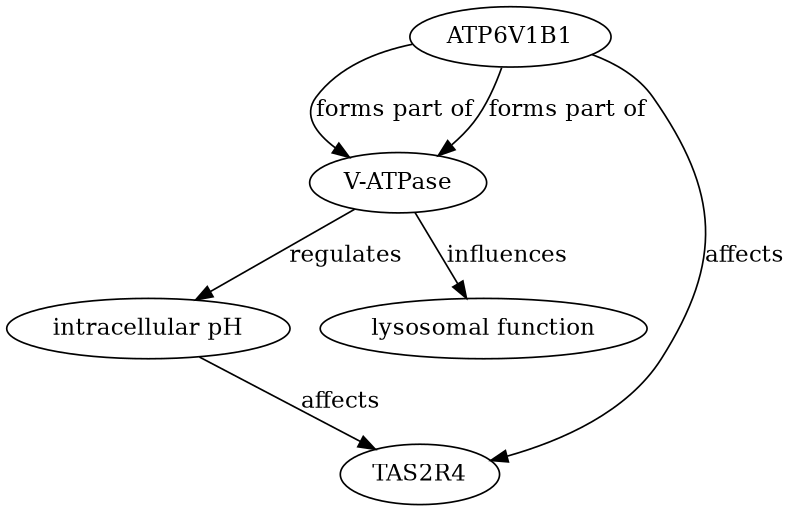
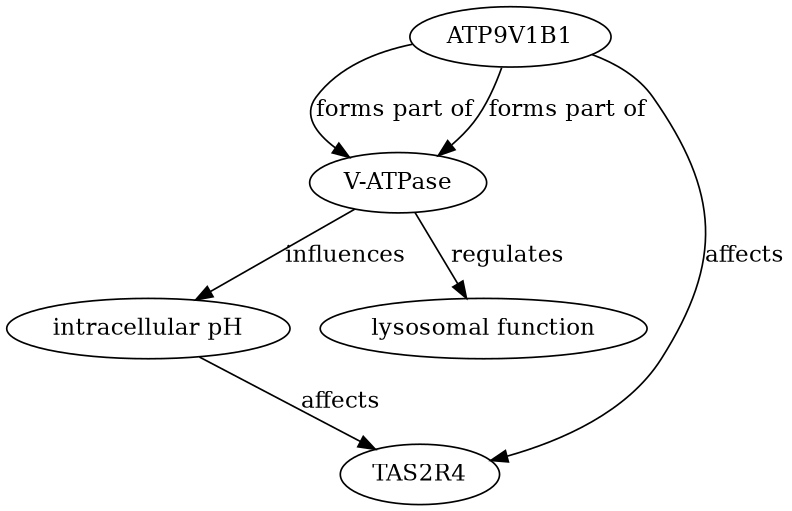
(510, 37) -> (510, 37)
(346, 256) -> (346, 256)
(508, 256) -> (508, 256)
